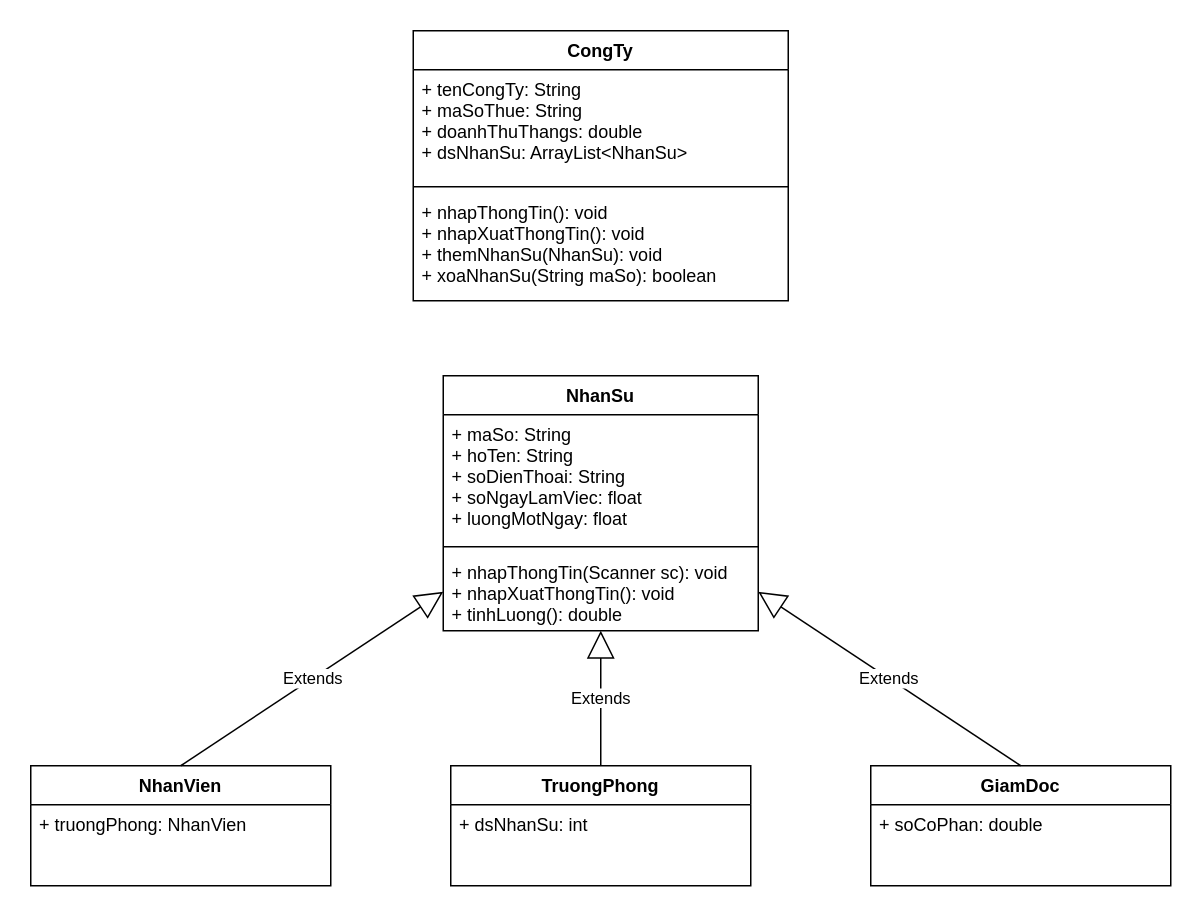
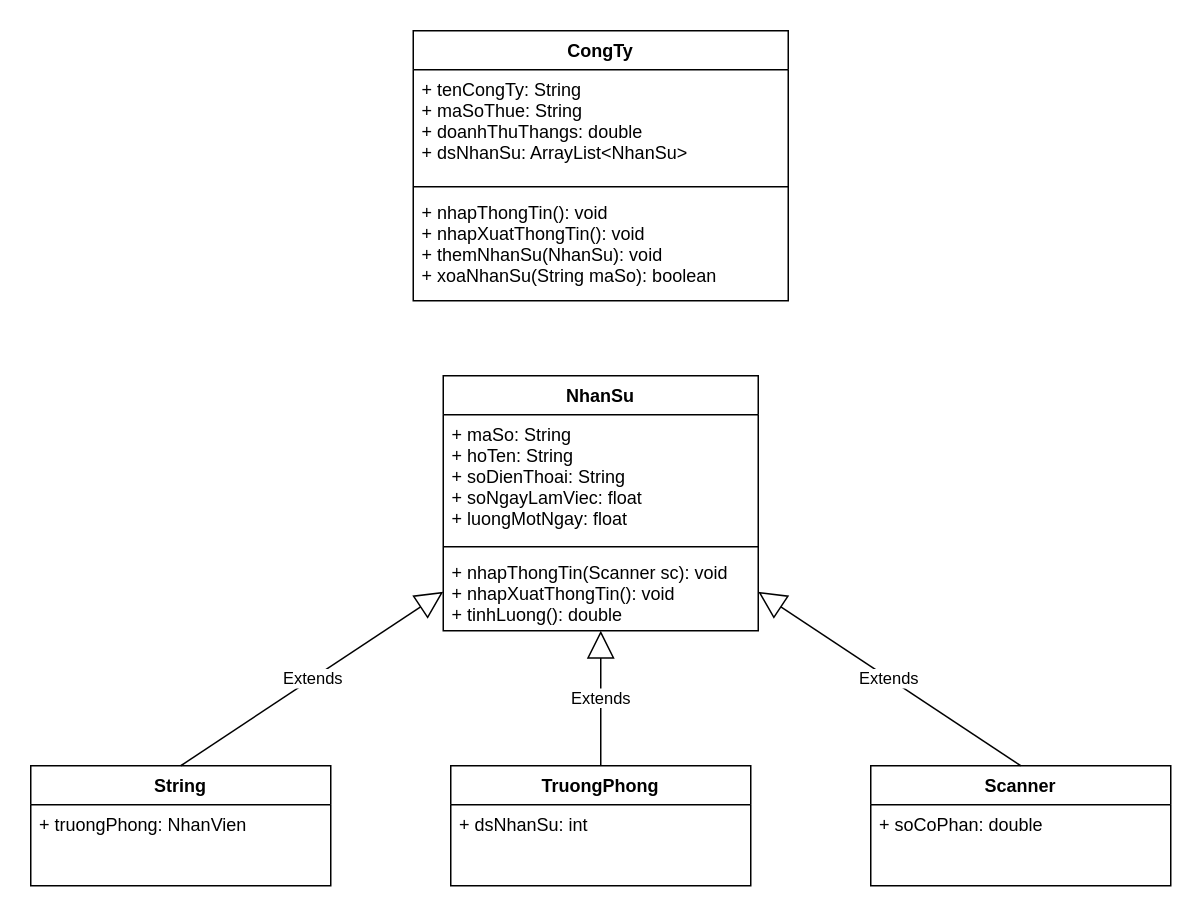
(180, 786) -> (180, 786)
(1020, 786) -> (1020, 786)
